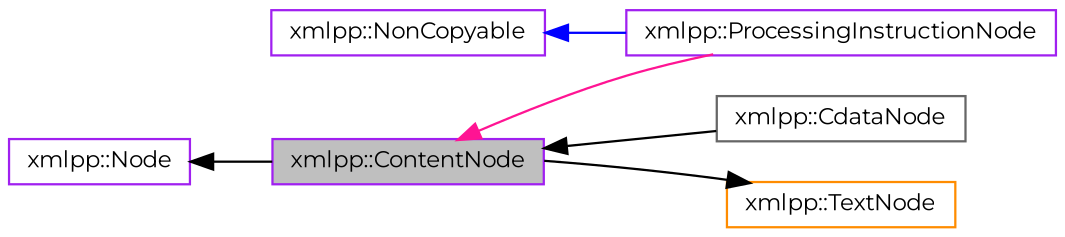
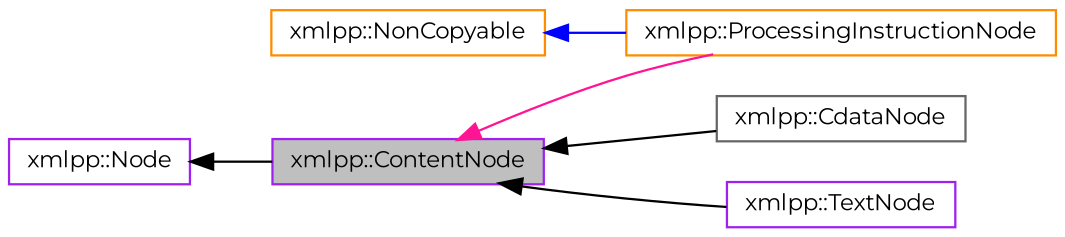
(408, 33) -> (408, 33)
(841, 33) -> (841, 33)
(636, 169) -> (624, 198)
(841, 205) -> (841, 205)
